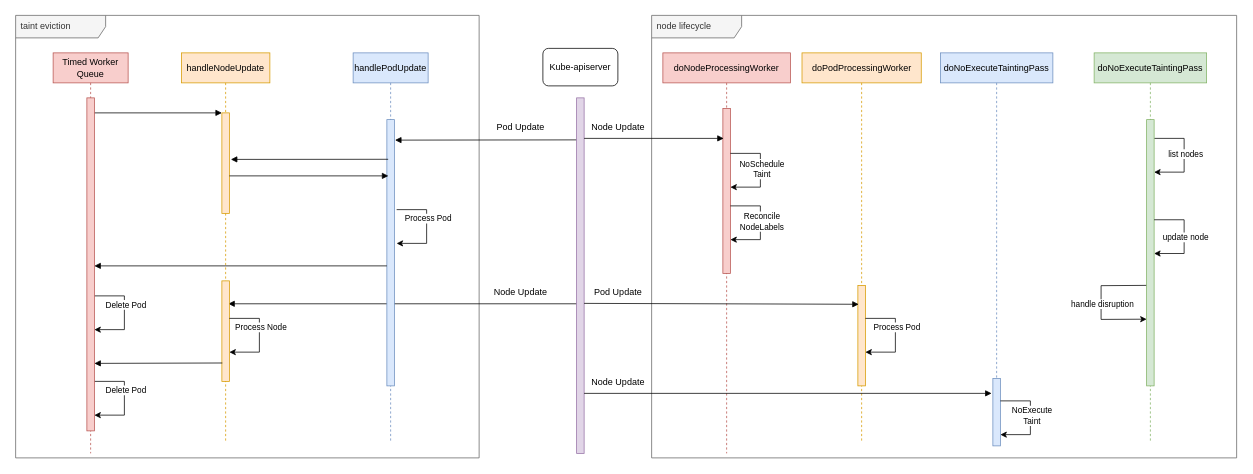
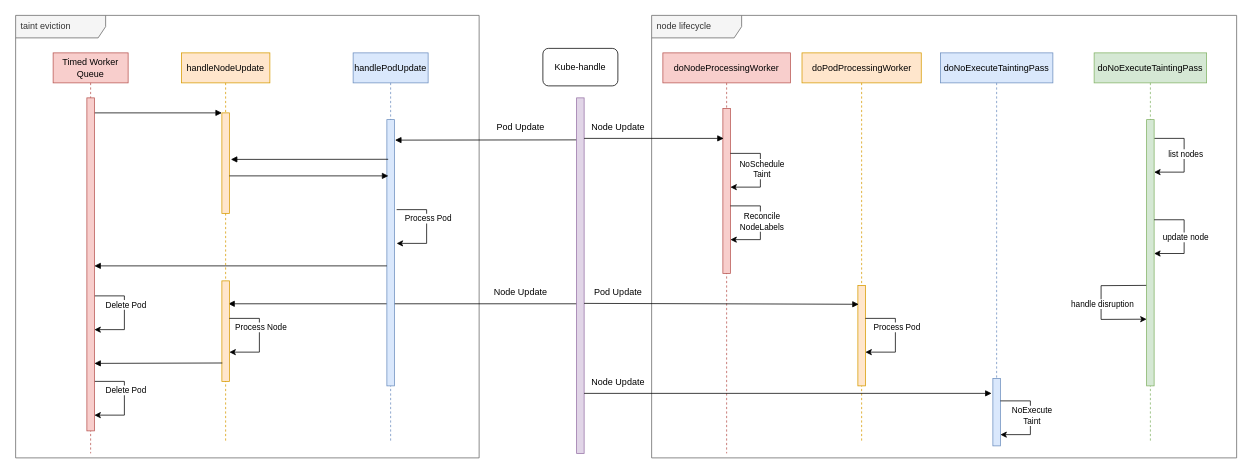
(580, 67) -> (580, 67)
